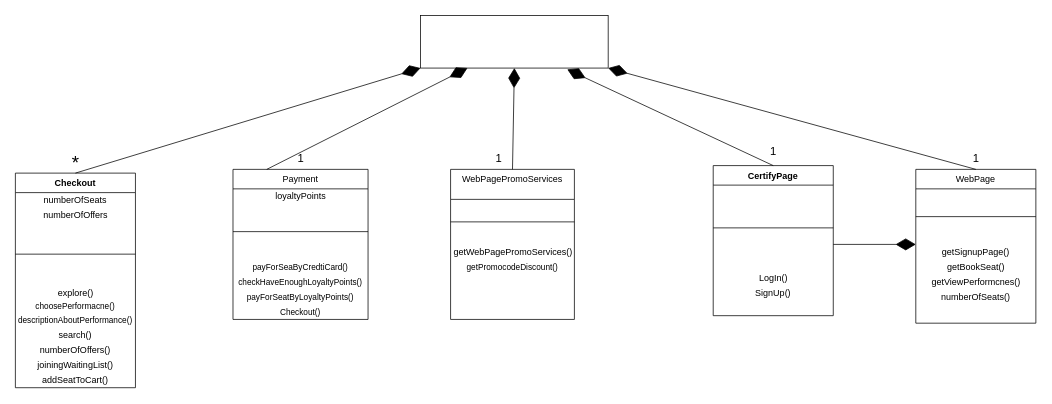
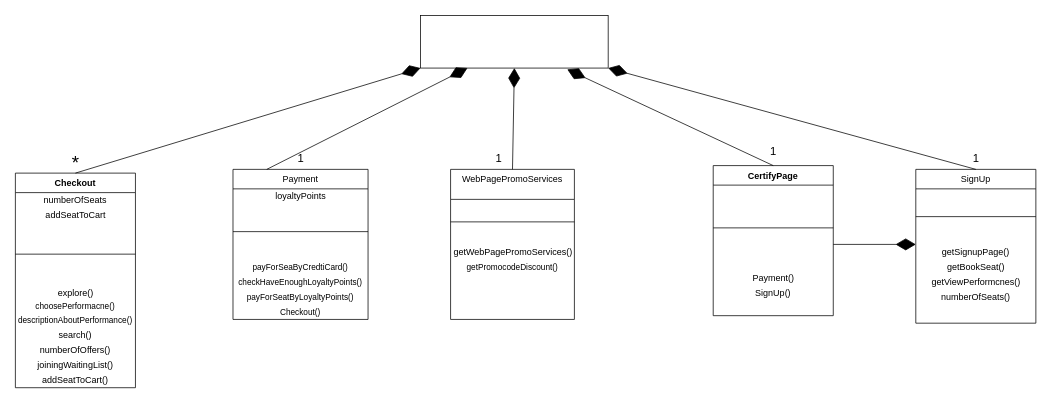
(975, 179) -> (975, 179)
(76, 215) -> (76, 215)
(773, 278) -> (773, 278)
